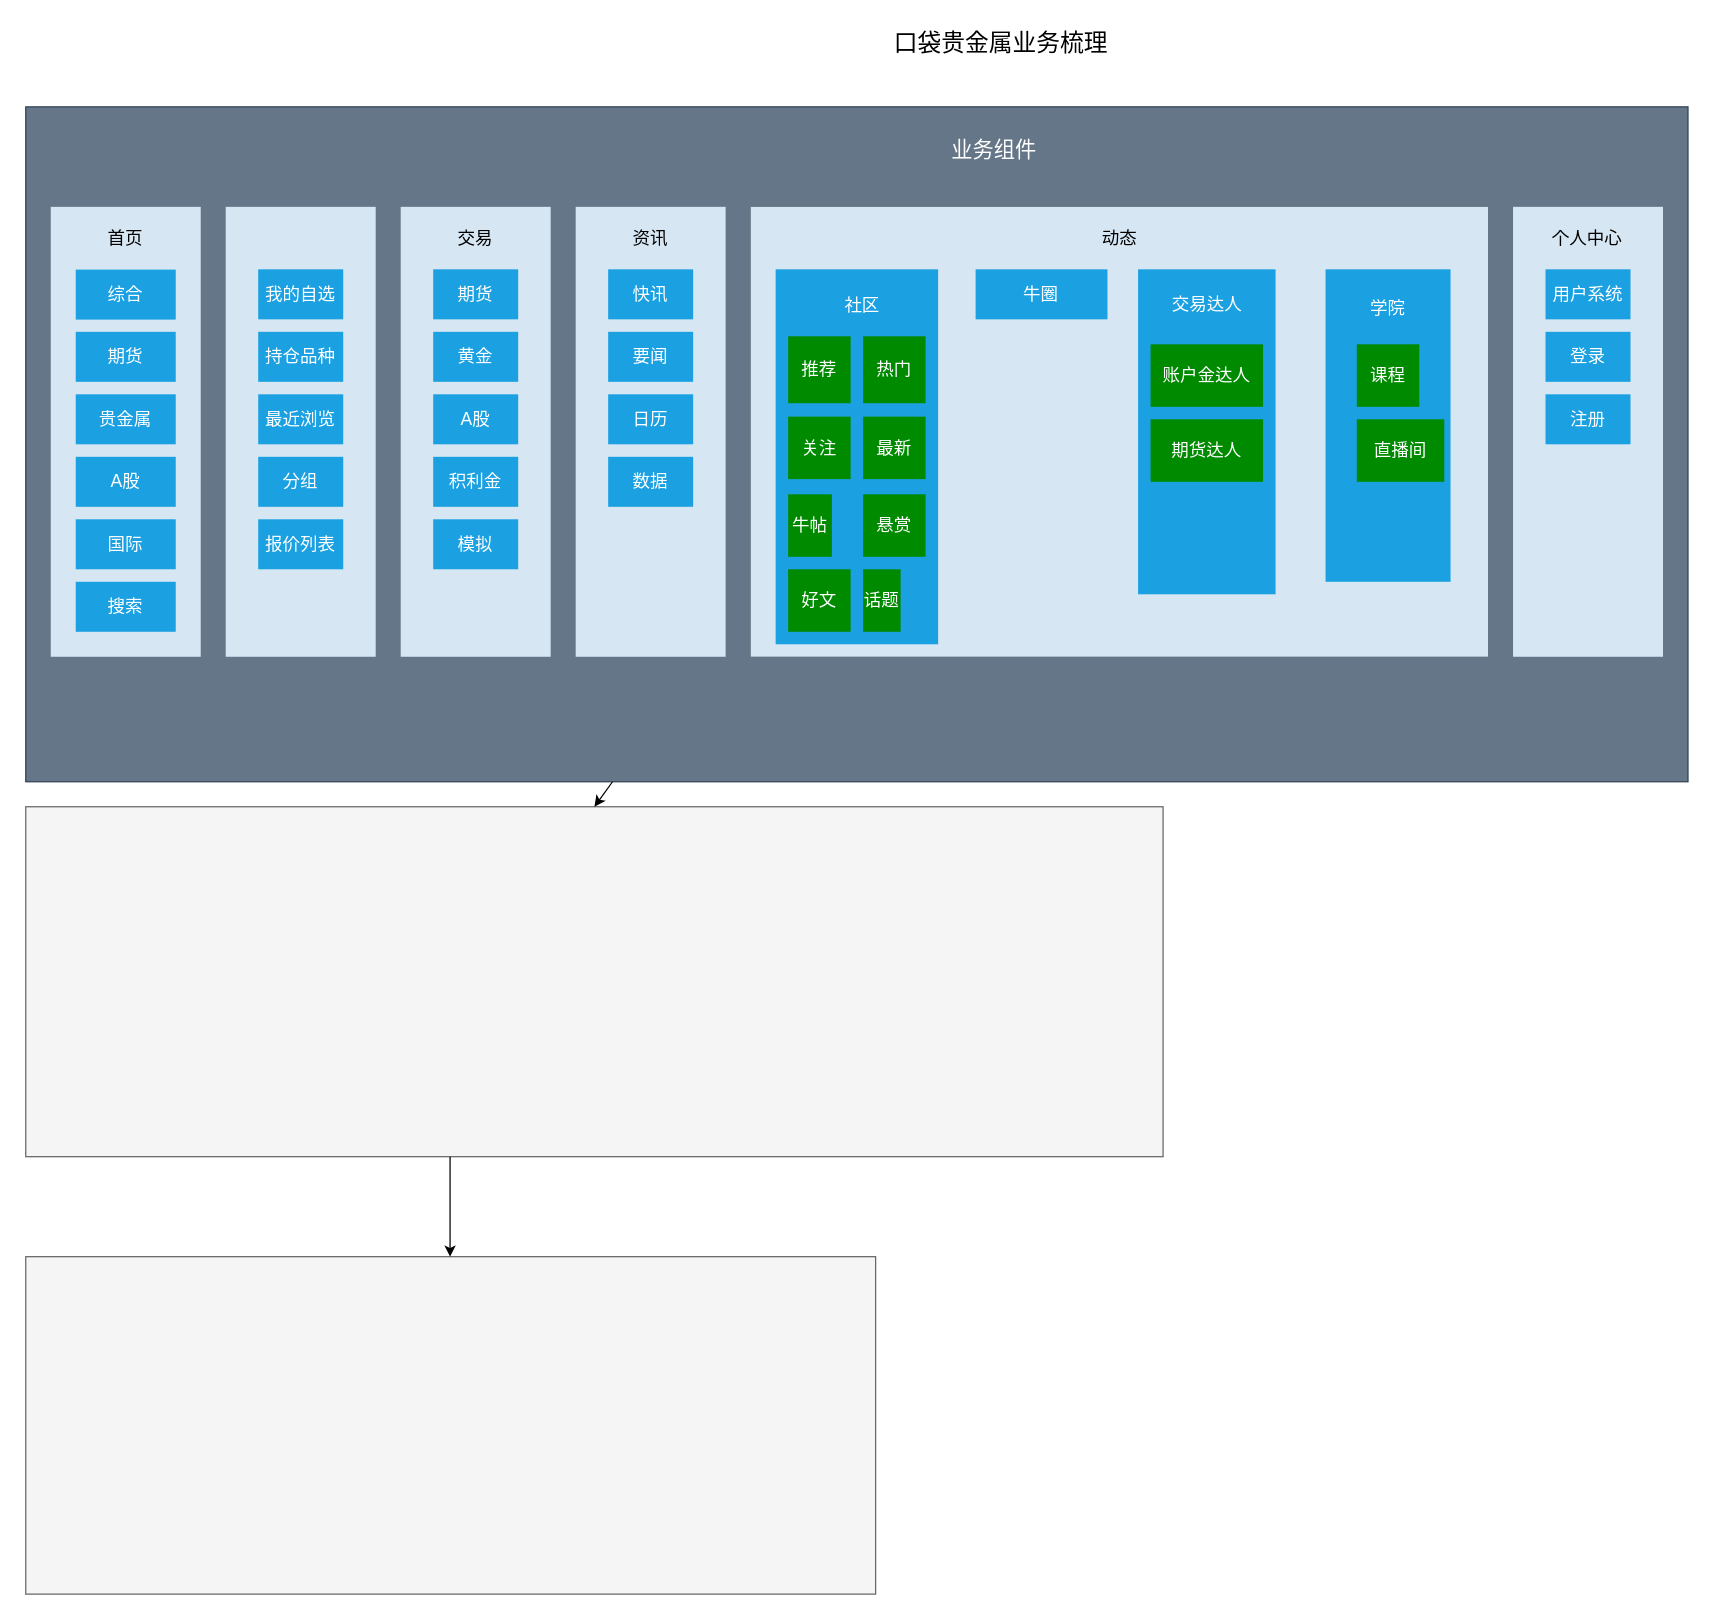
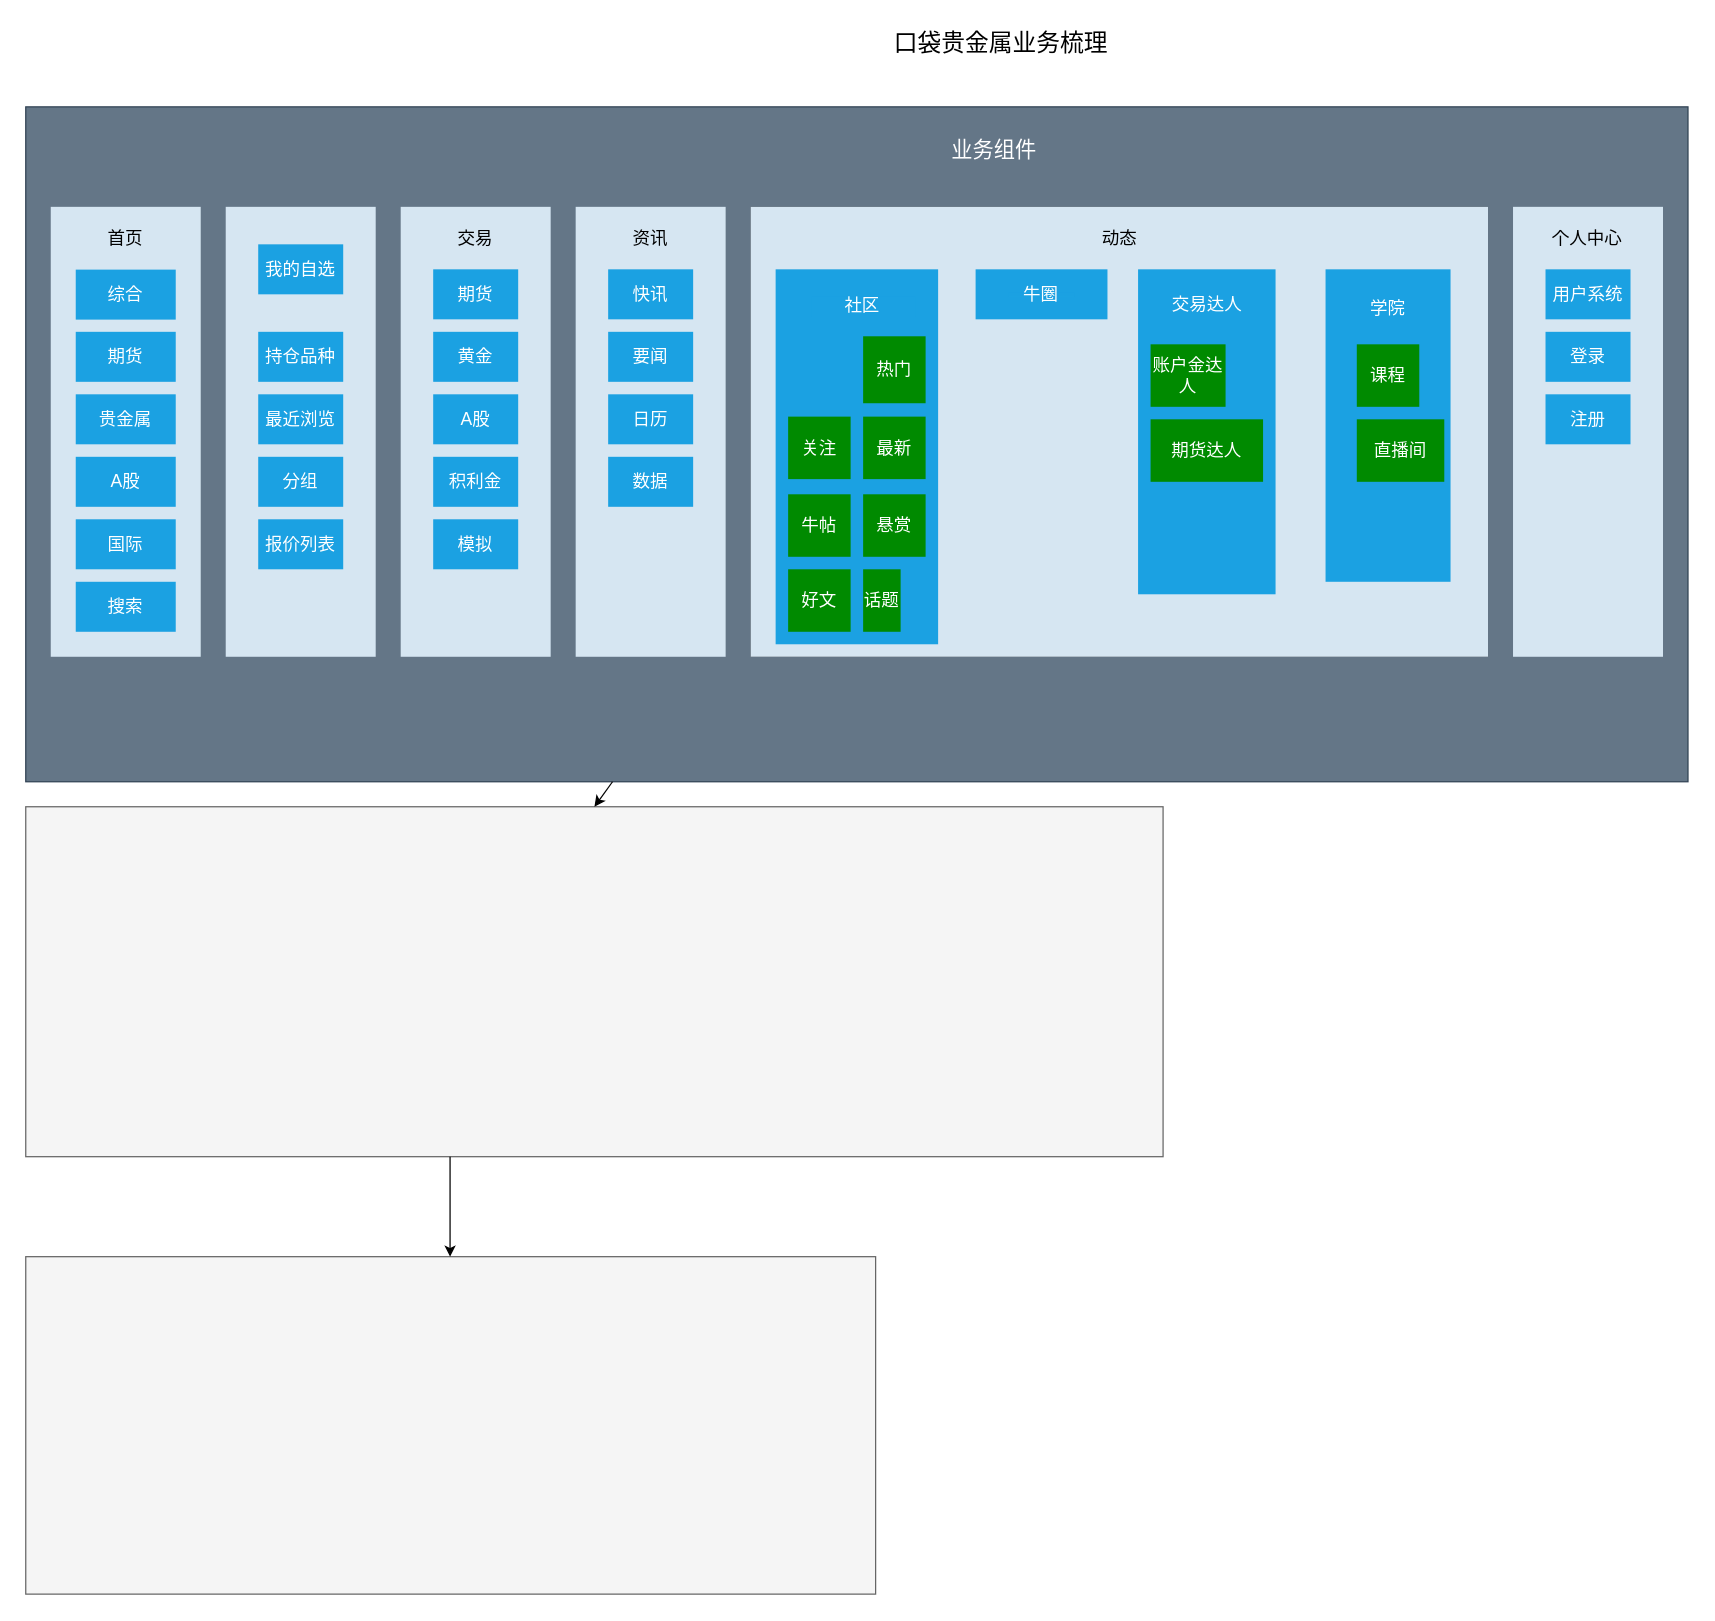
(301, 294) -> (301, 269)
(819, 370) -> none
(1207, 376) -> (1188, 376)
(810, 526) -> (819, 526)
